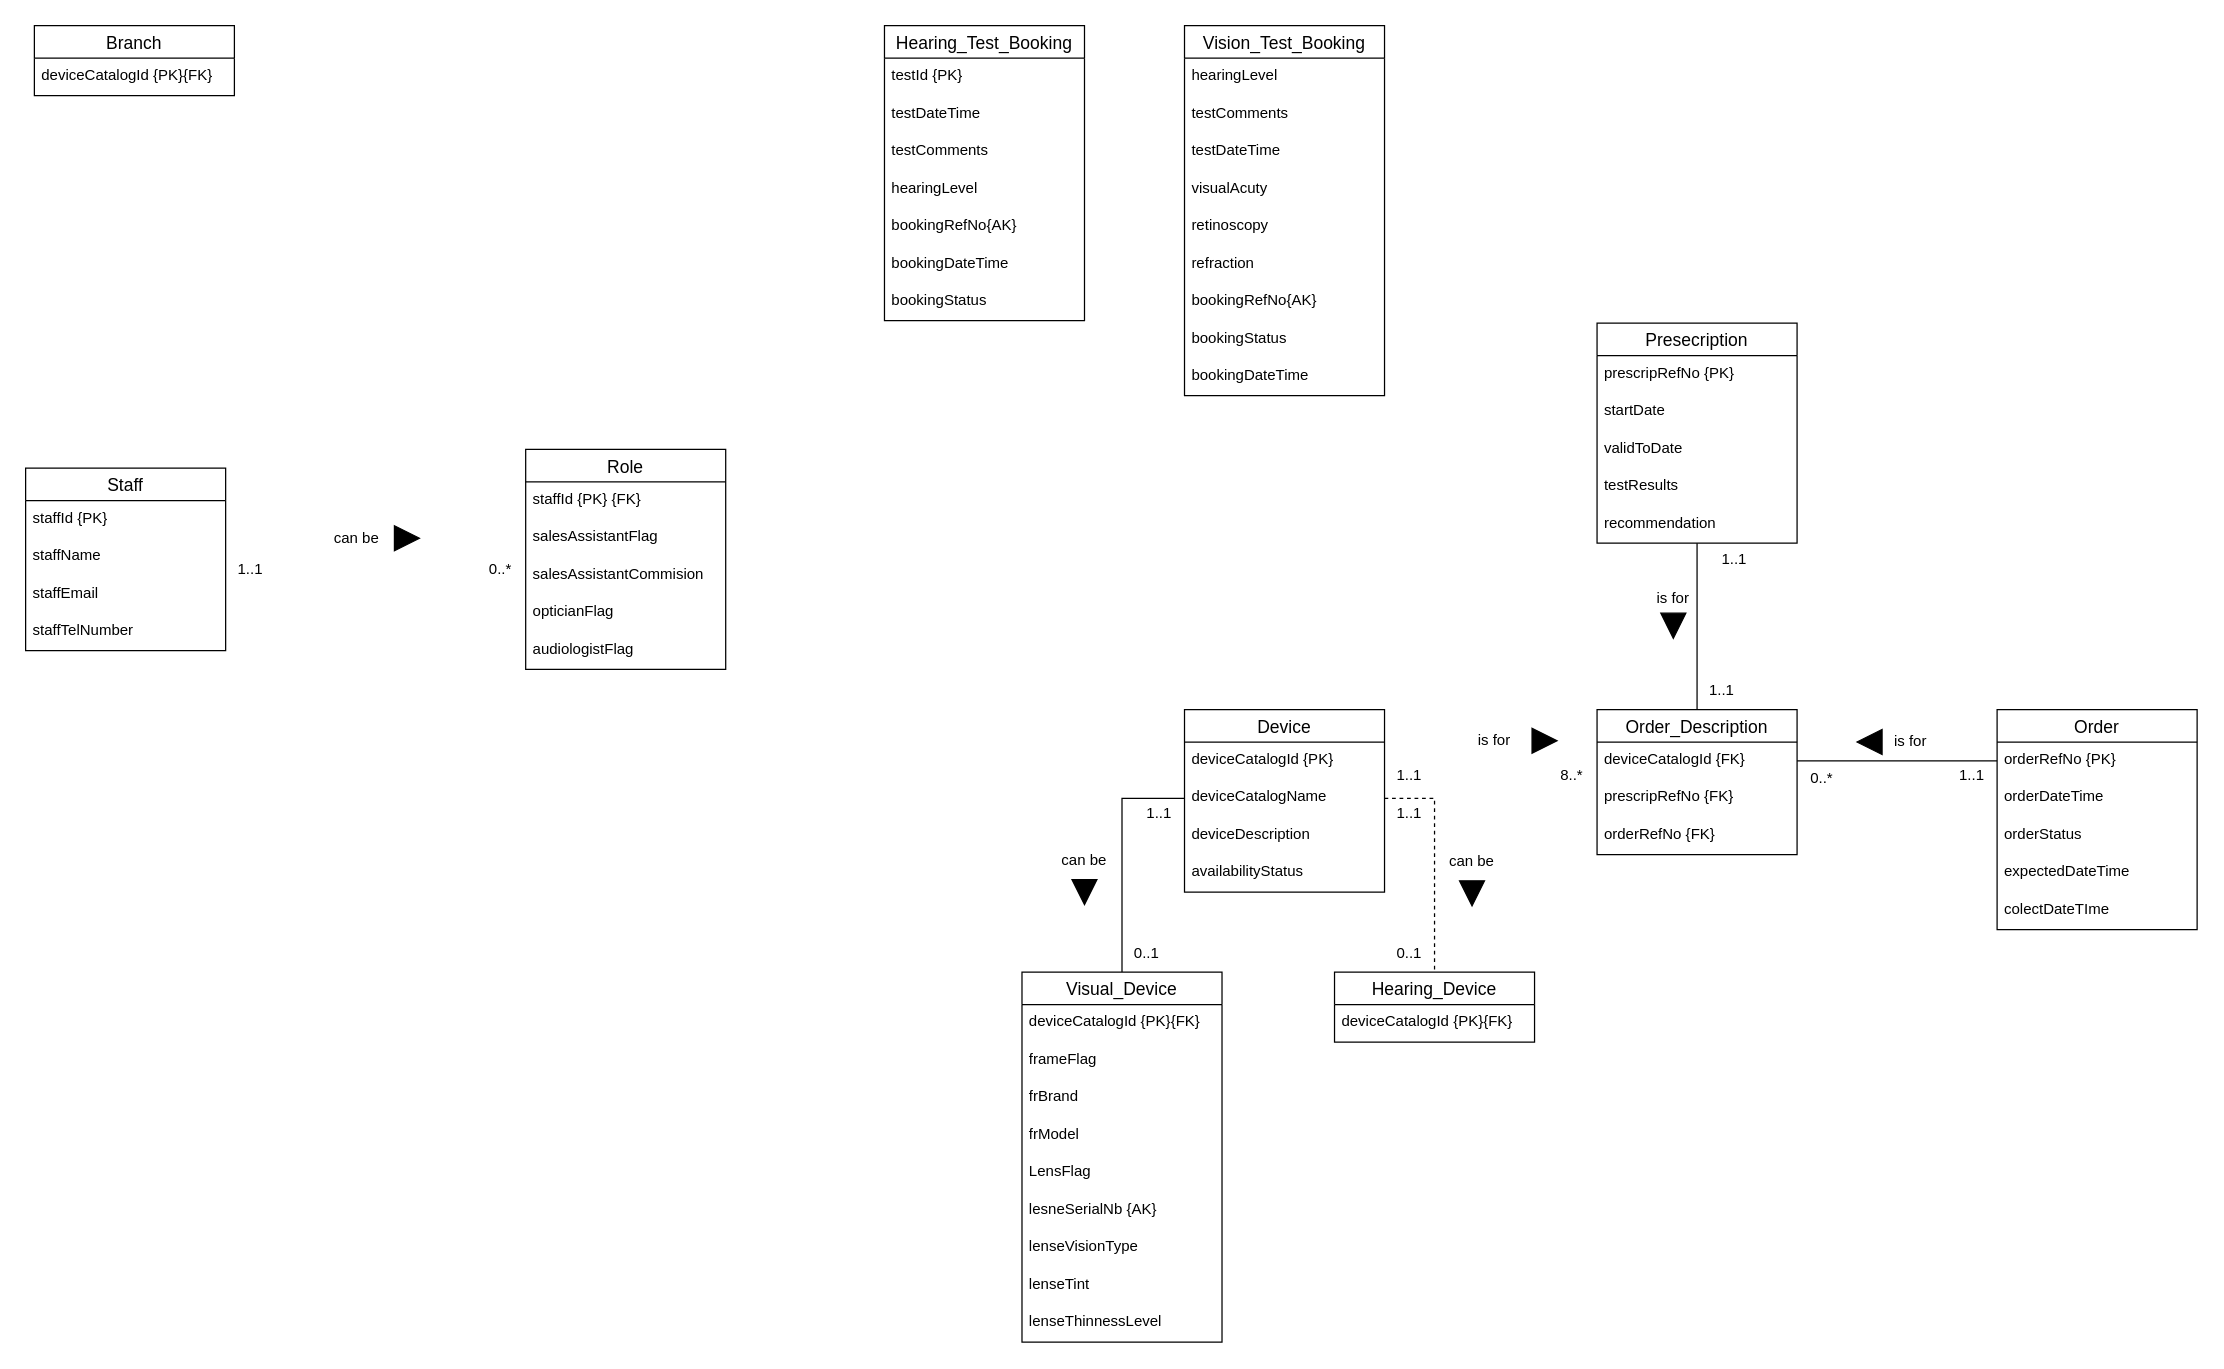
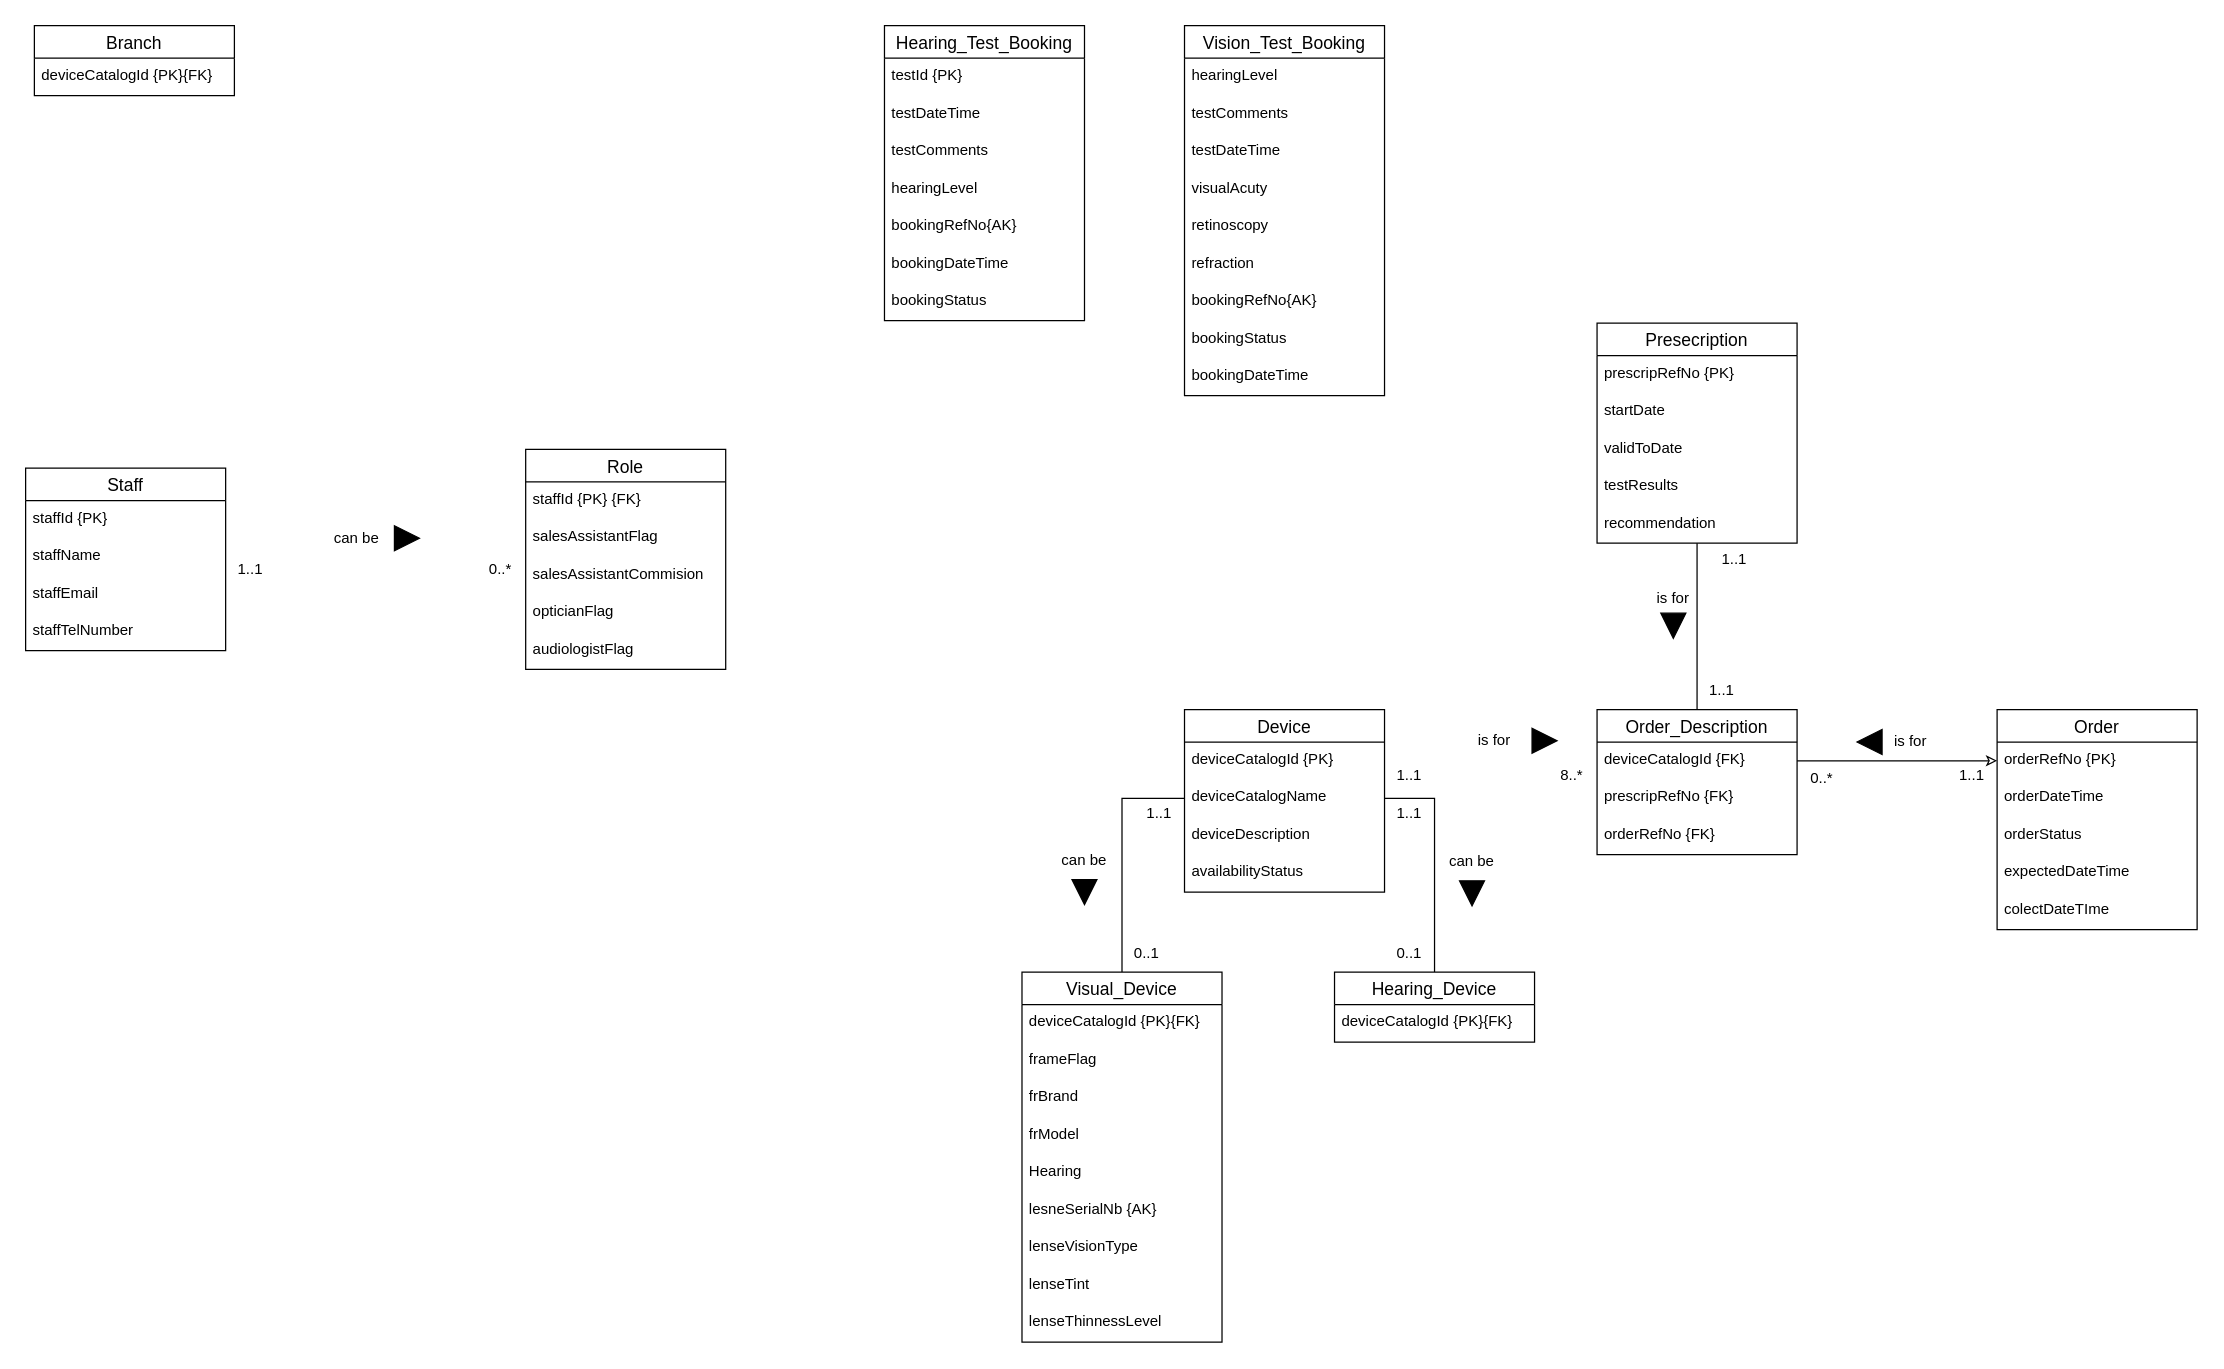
(1989, 761) -> (1987, 761)
(1434, 860) -> (1434, 860)
(1060, 1171) -> (1056, 1171)
